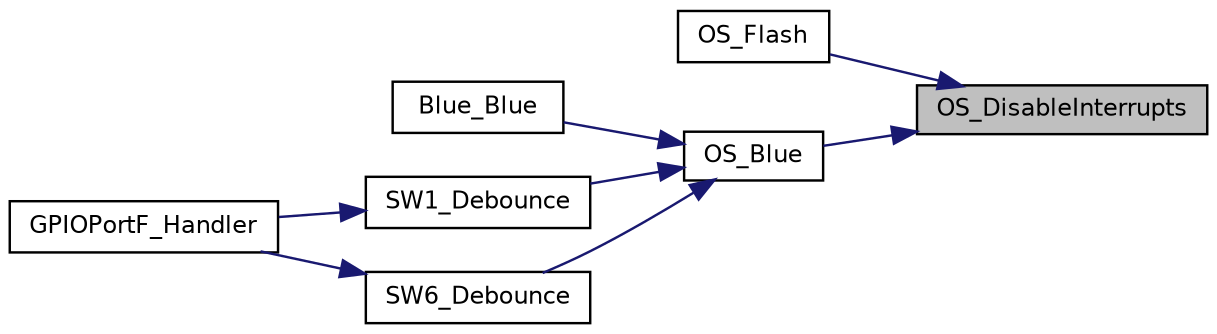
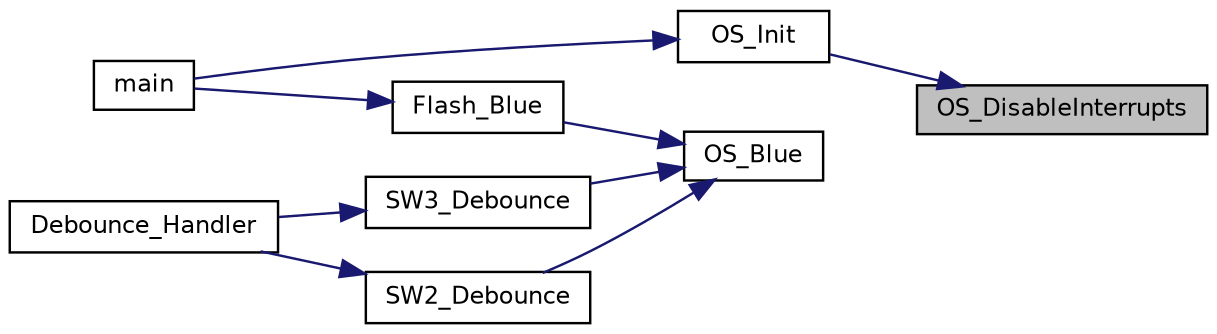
(754, 37) -> (754, 37)
none -> (144, 85)
(478, 107) -> (478, 107)
(858, 141) -> none
(478, 202) -> (478, 202)
(144, 227) -> (144, 227)
(478, 298) -> (478, 298)
